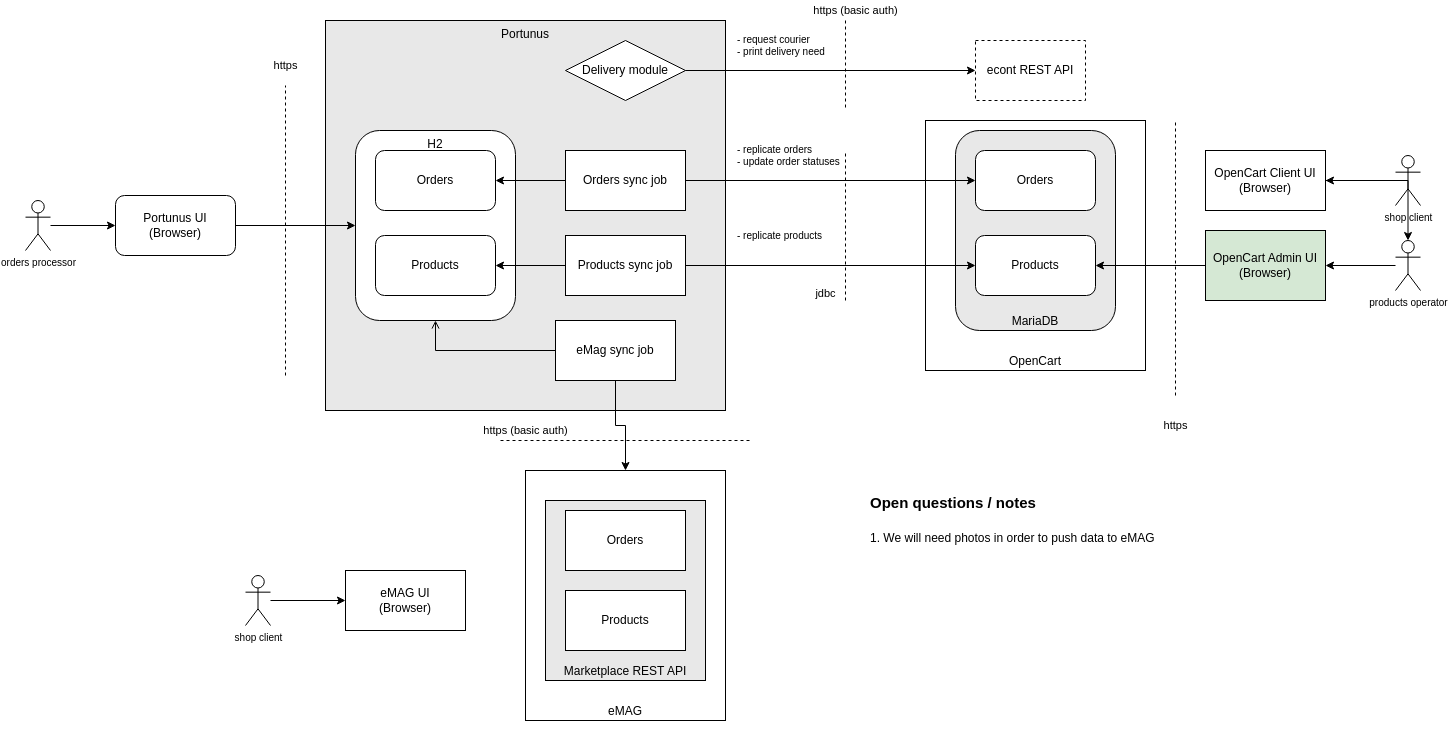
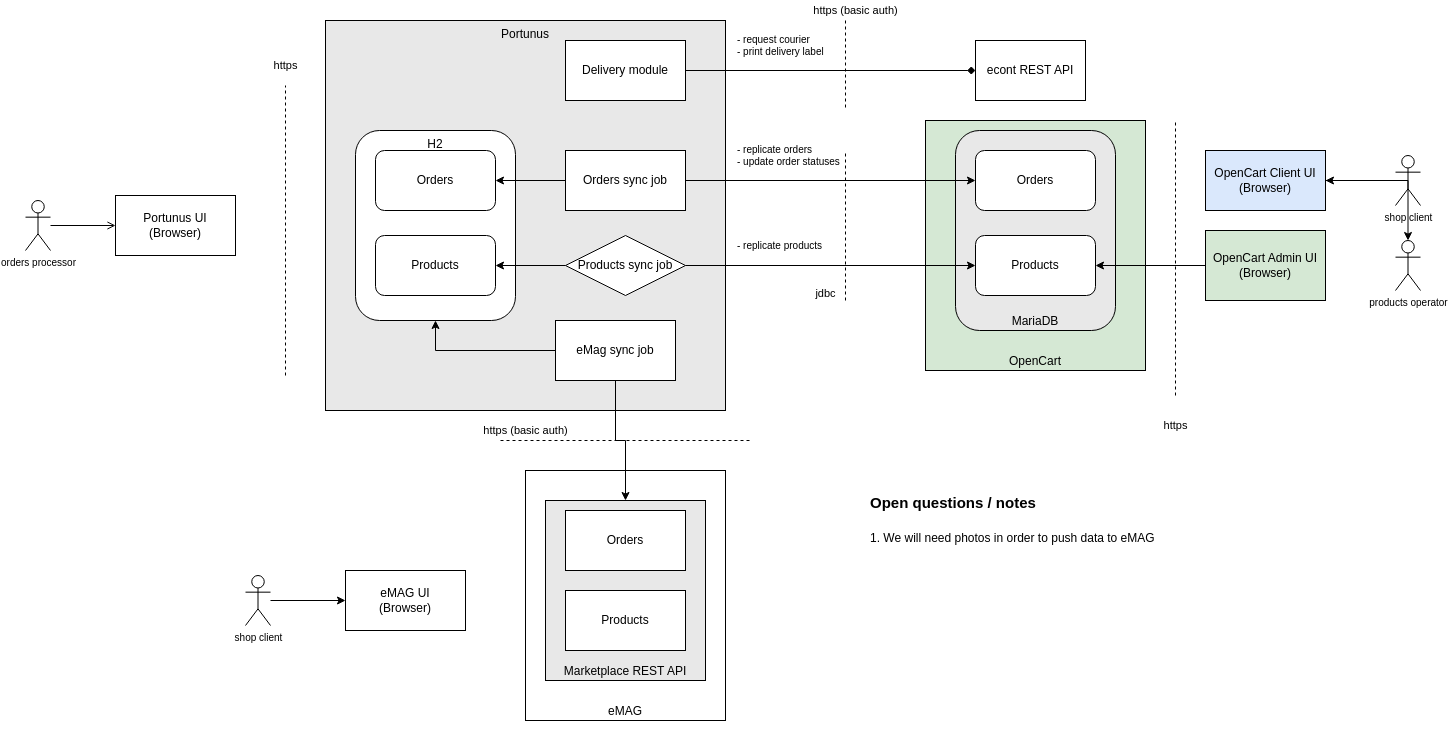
(789, 46) -> (789, 46)
(626, 71) -> (626, 71)
(967, 71) -> (967, 71)
(1031, 71) -> (1031, 71)
(1266, 181) -> (1266, 181)
(107, 226) -> (108, 226)
(176, 226) -> (176, 226)
(292, 226) -> none
(786, 236) -> (786, 246)
(626, 266) -> (626, 266)
(1364, 266) -> none
(436, 327) -> (436, 329)
(1036, 360) -> (1036, 360)
(626, 428) -> (626, 477)
